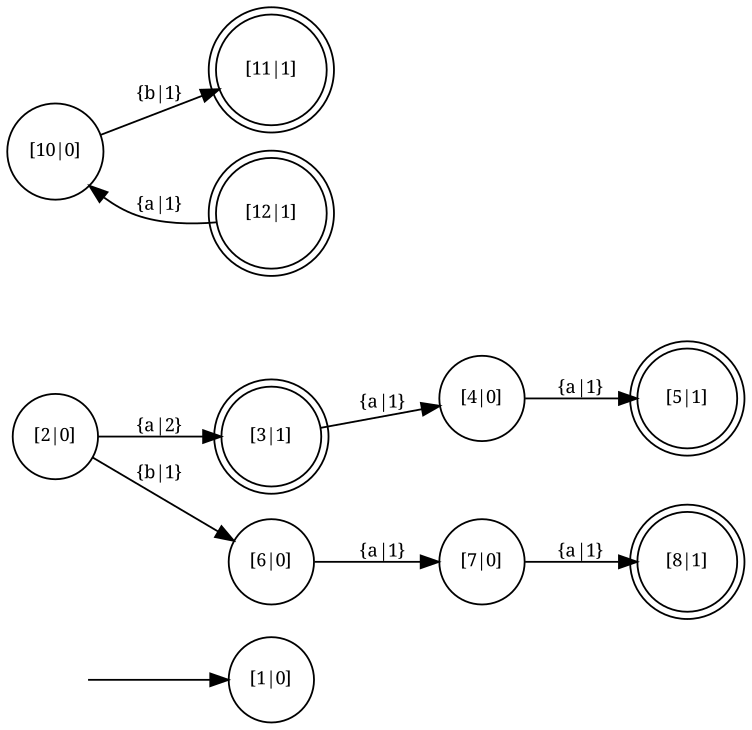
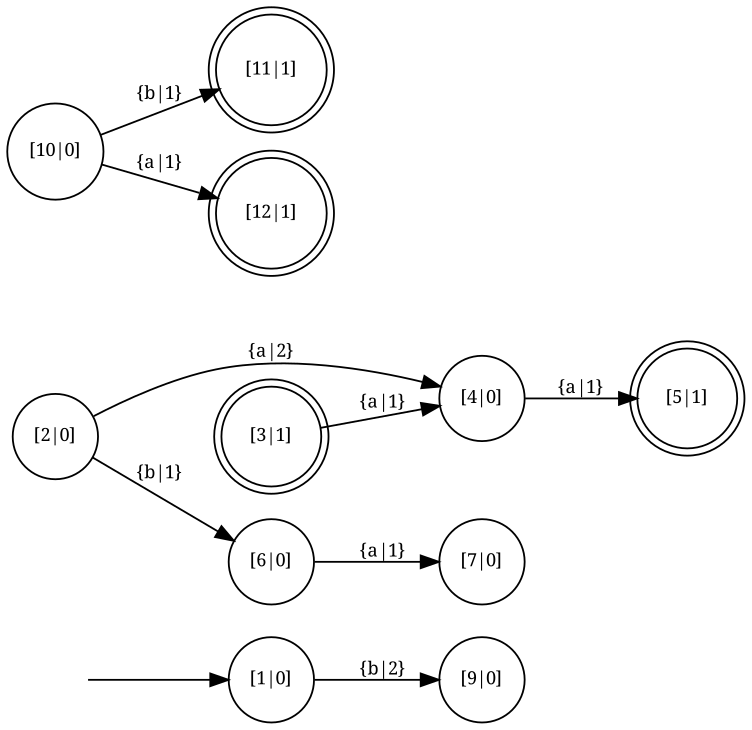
(158, 221) -> (151, 179)
(151, 437) -> (254, 365)
(687, 562) -> none
none -> (482, 680)
